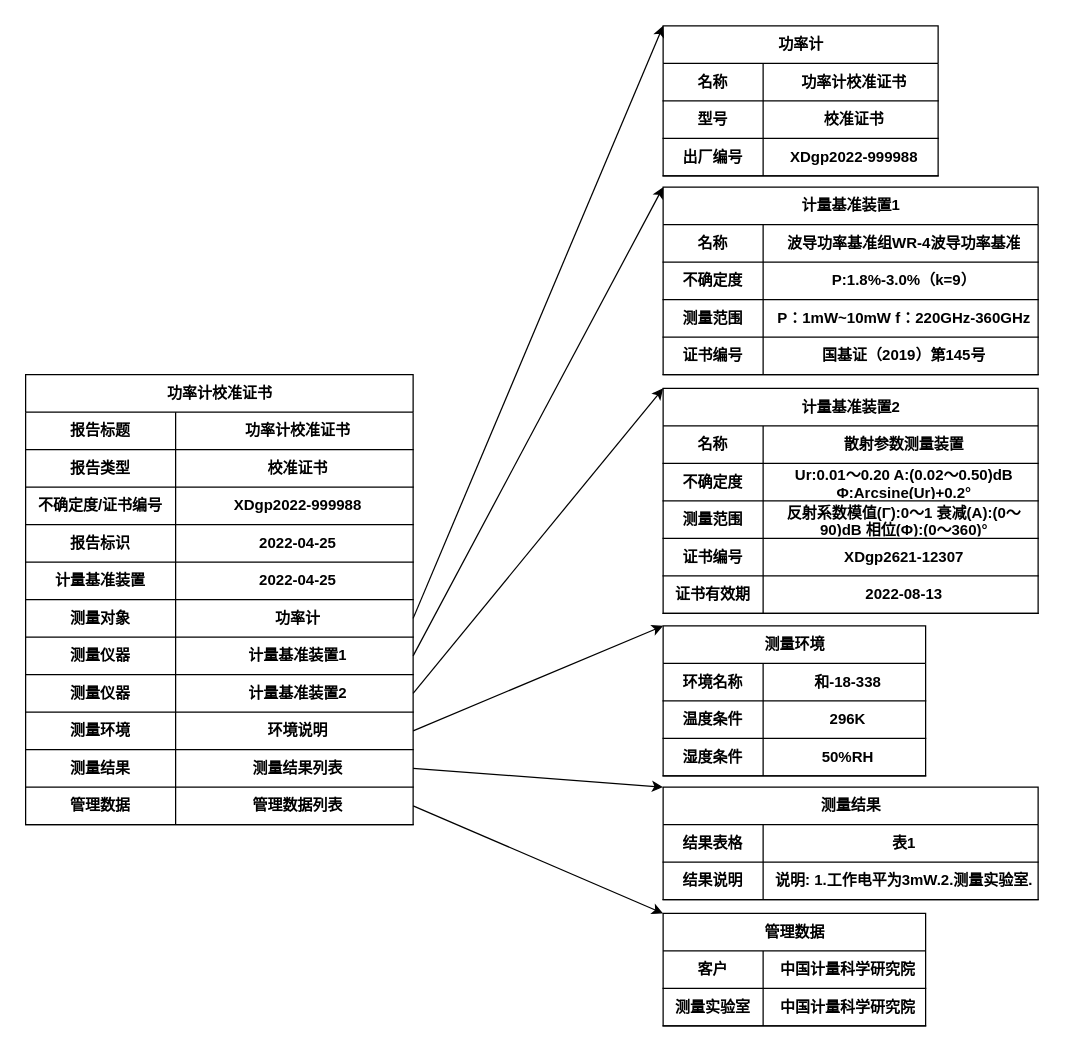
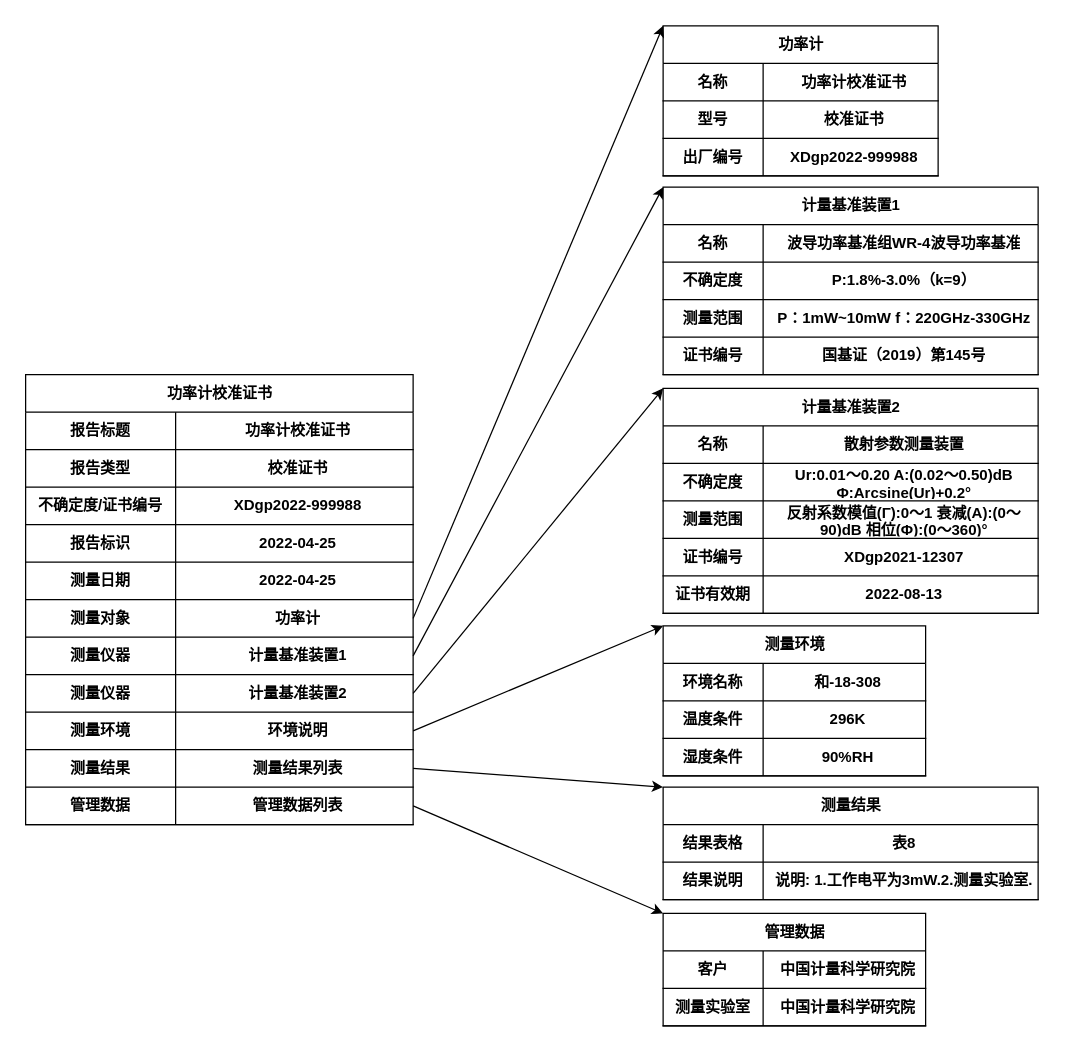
(904, 318) -> (904, 318)
(904, 557) -> (904, 557)
(101, 581) -> (101, 581)
(848, 682) -> (848, 682)
(848, 757) -> (848, 757)
(904, 843) -> (904, 843)
